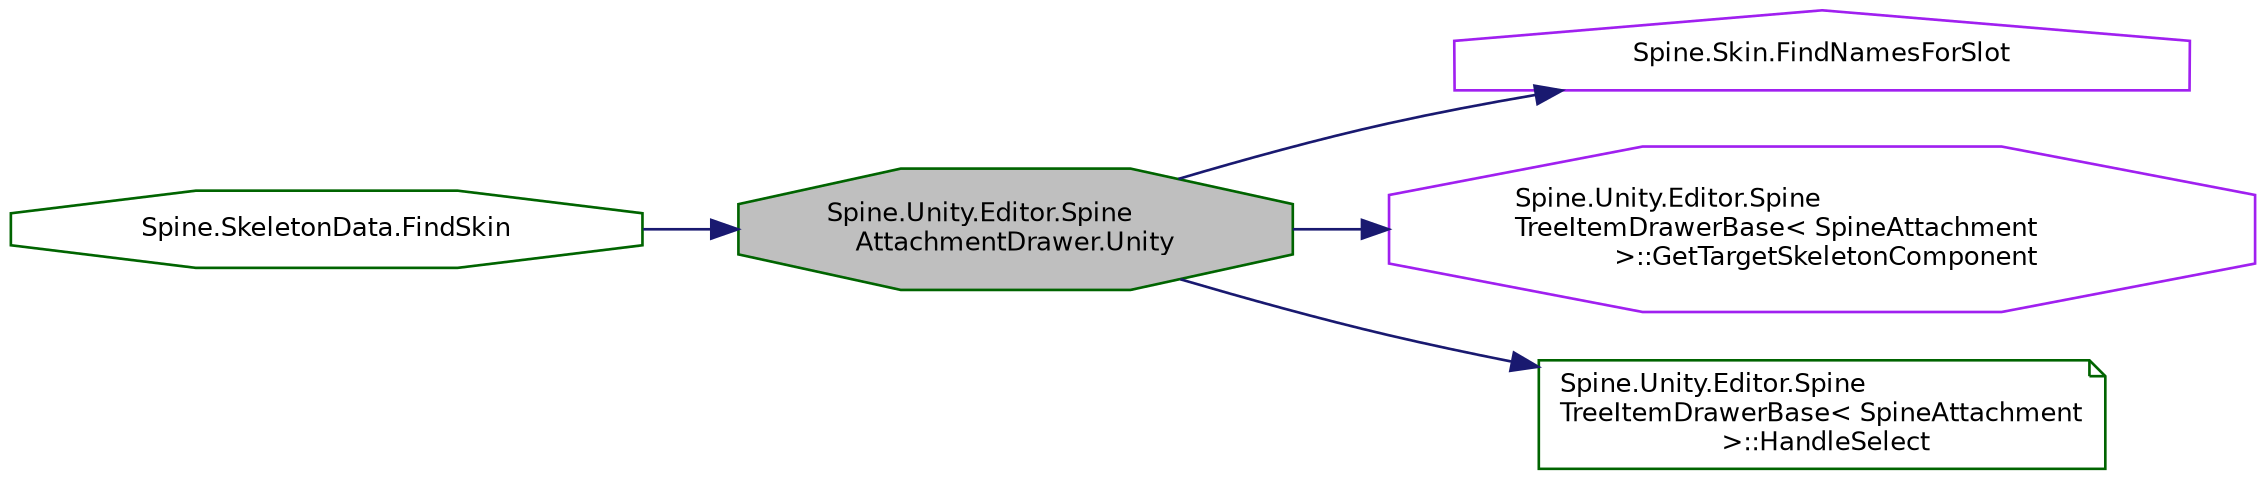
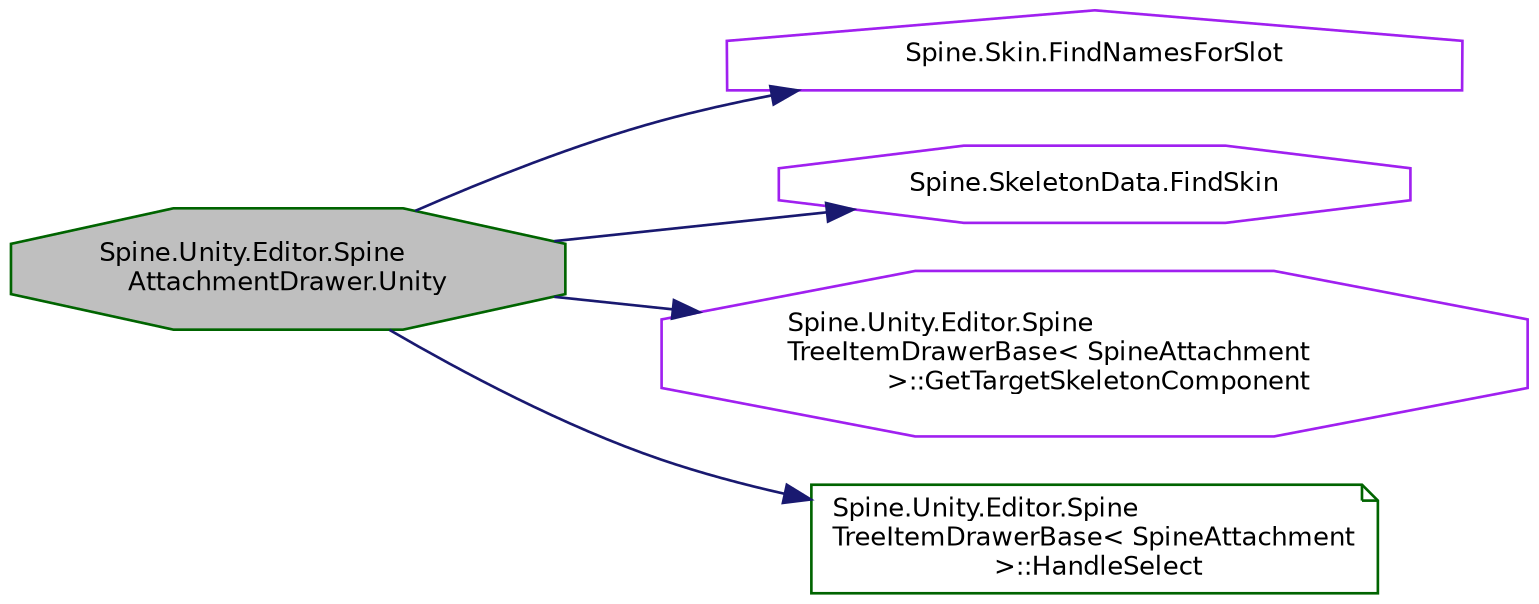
(327, 229) -> (1095, 184)
(677, 229) -> (690, 227)
